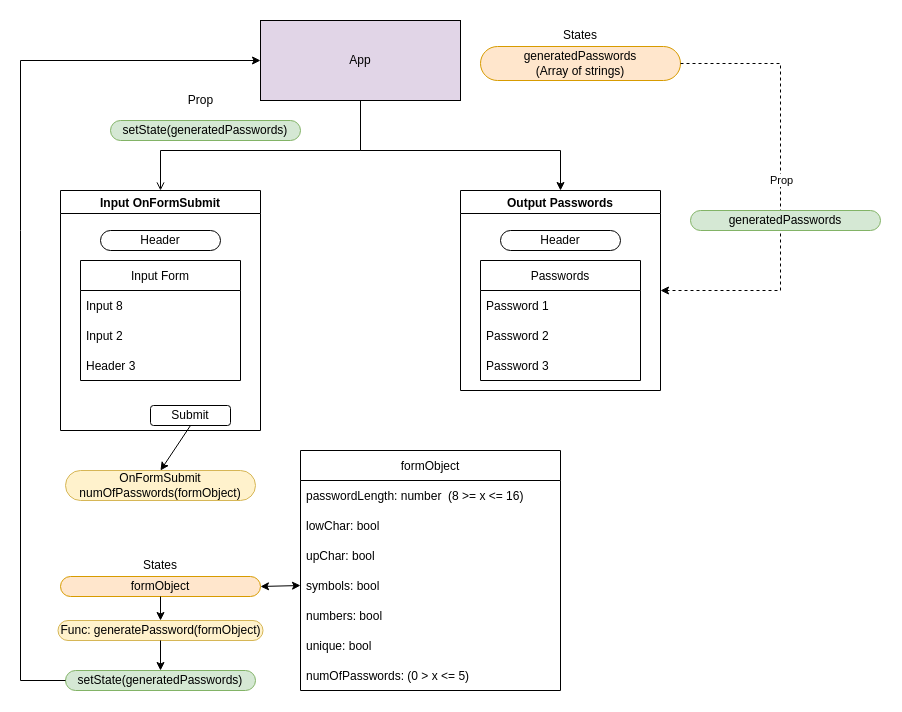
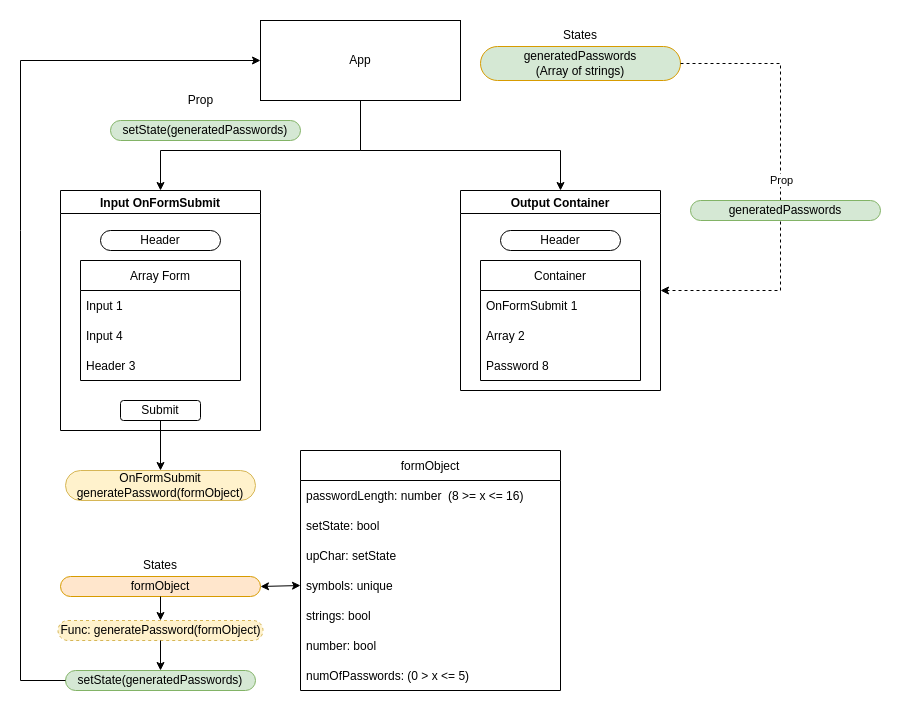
(361, 61) -> (361, 61)
(581, 64) -> (581, 64)
(161, 184) -> (161, 182)
(560, 203) -> (560, 203)
(786, 221) -> (786, 211)
(160, 276) -> (160, 276)
(560, 276) -> (560, 276)
(108, 306) -> (108, 306)
(518, 306) -> (530, 306)
(108, 336) -> (108, 336)
(518, 336) -> (508, 336)
(518, 366) -> (518, 366)
(191, 416) -> (161, 411)
(161, 486) -> (161, 486)
(343, 526) -> (348, 526)
(342, 556) -> (357, 556)
(343, 586) -> (350, 586)
(345, 616) -> (343, 616)
(161, 631) -> (161, 631)
(340, 646) -> (342, 646)
